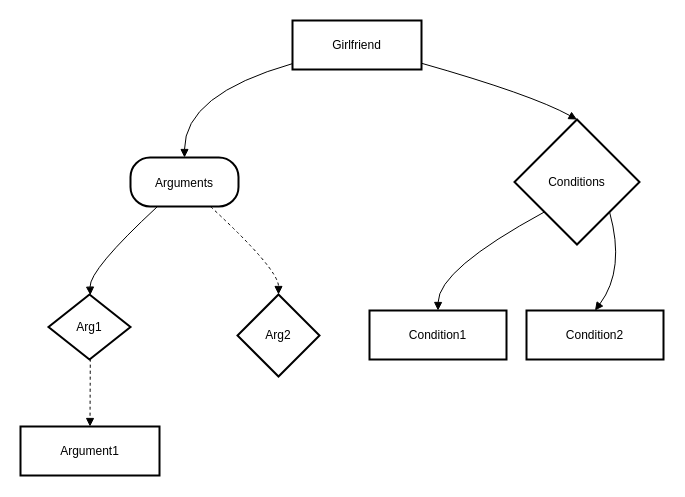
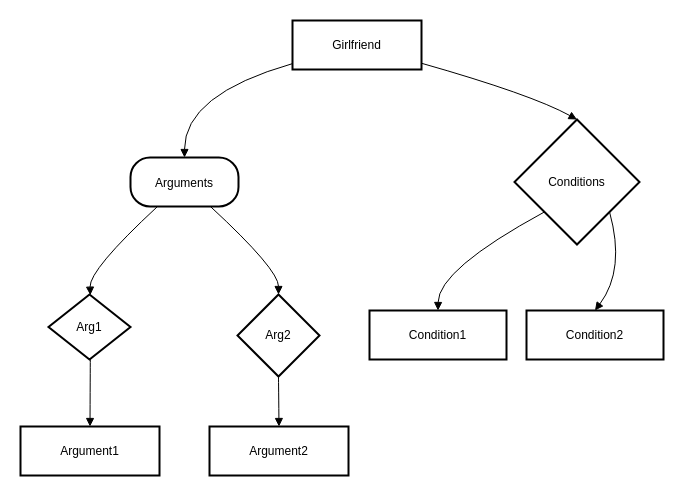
(247, 242) -> (247, 242)
(90, 390) -> (90, 390)
none -> (279, 398)
none -> (279, 451)
